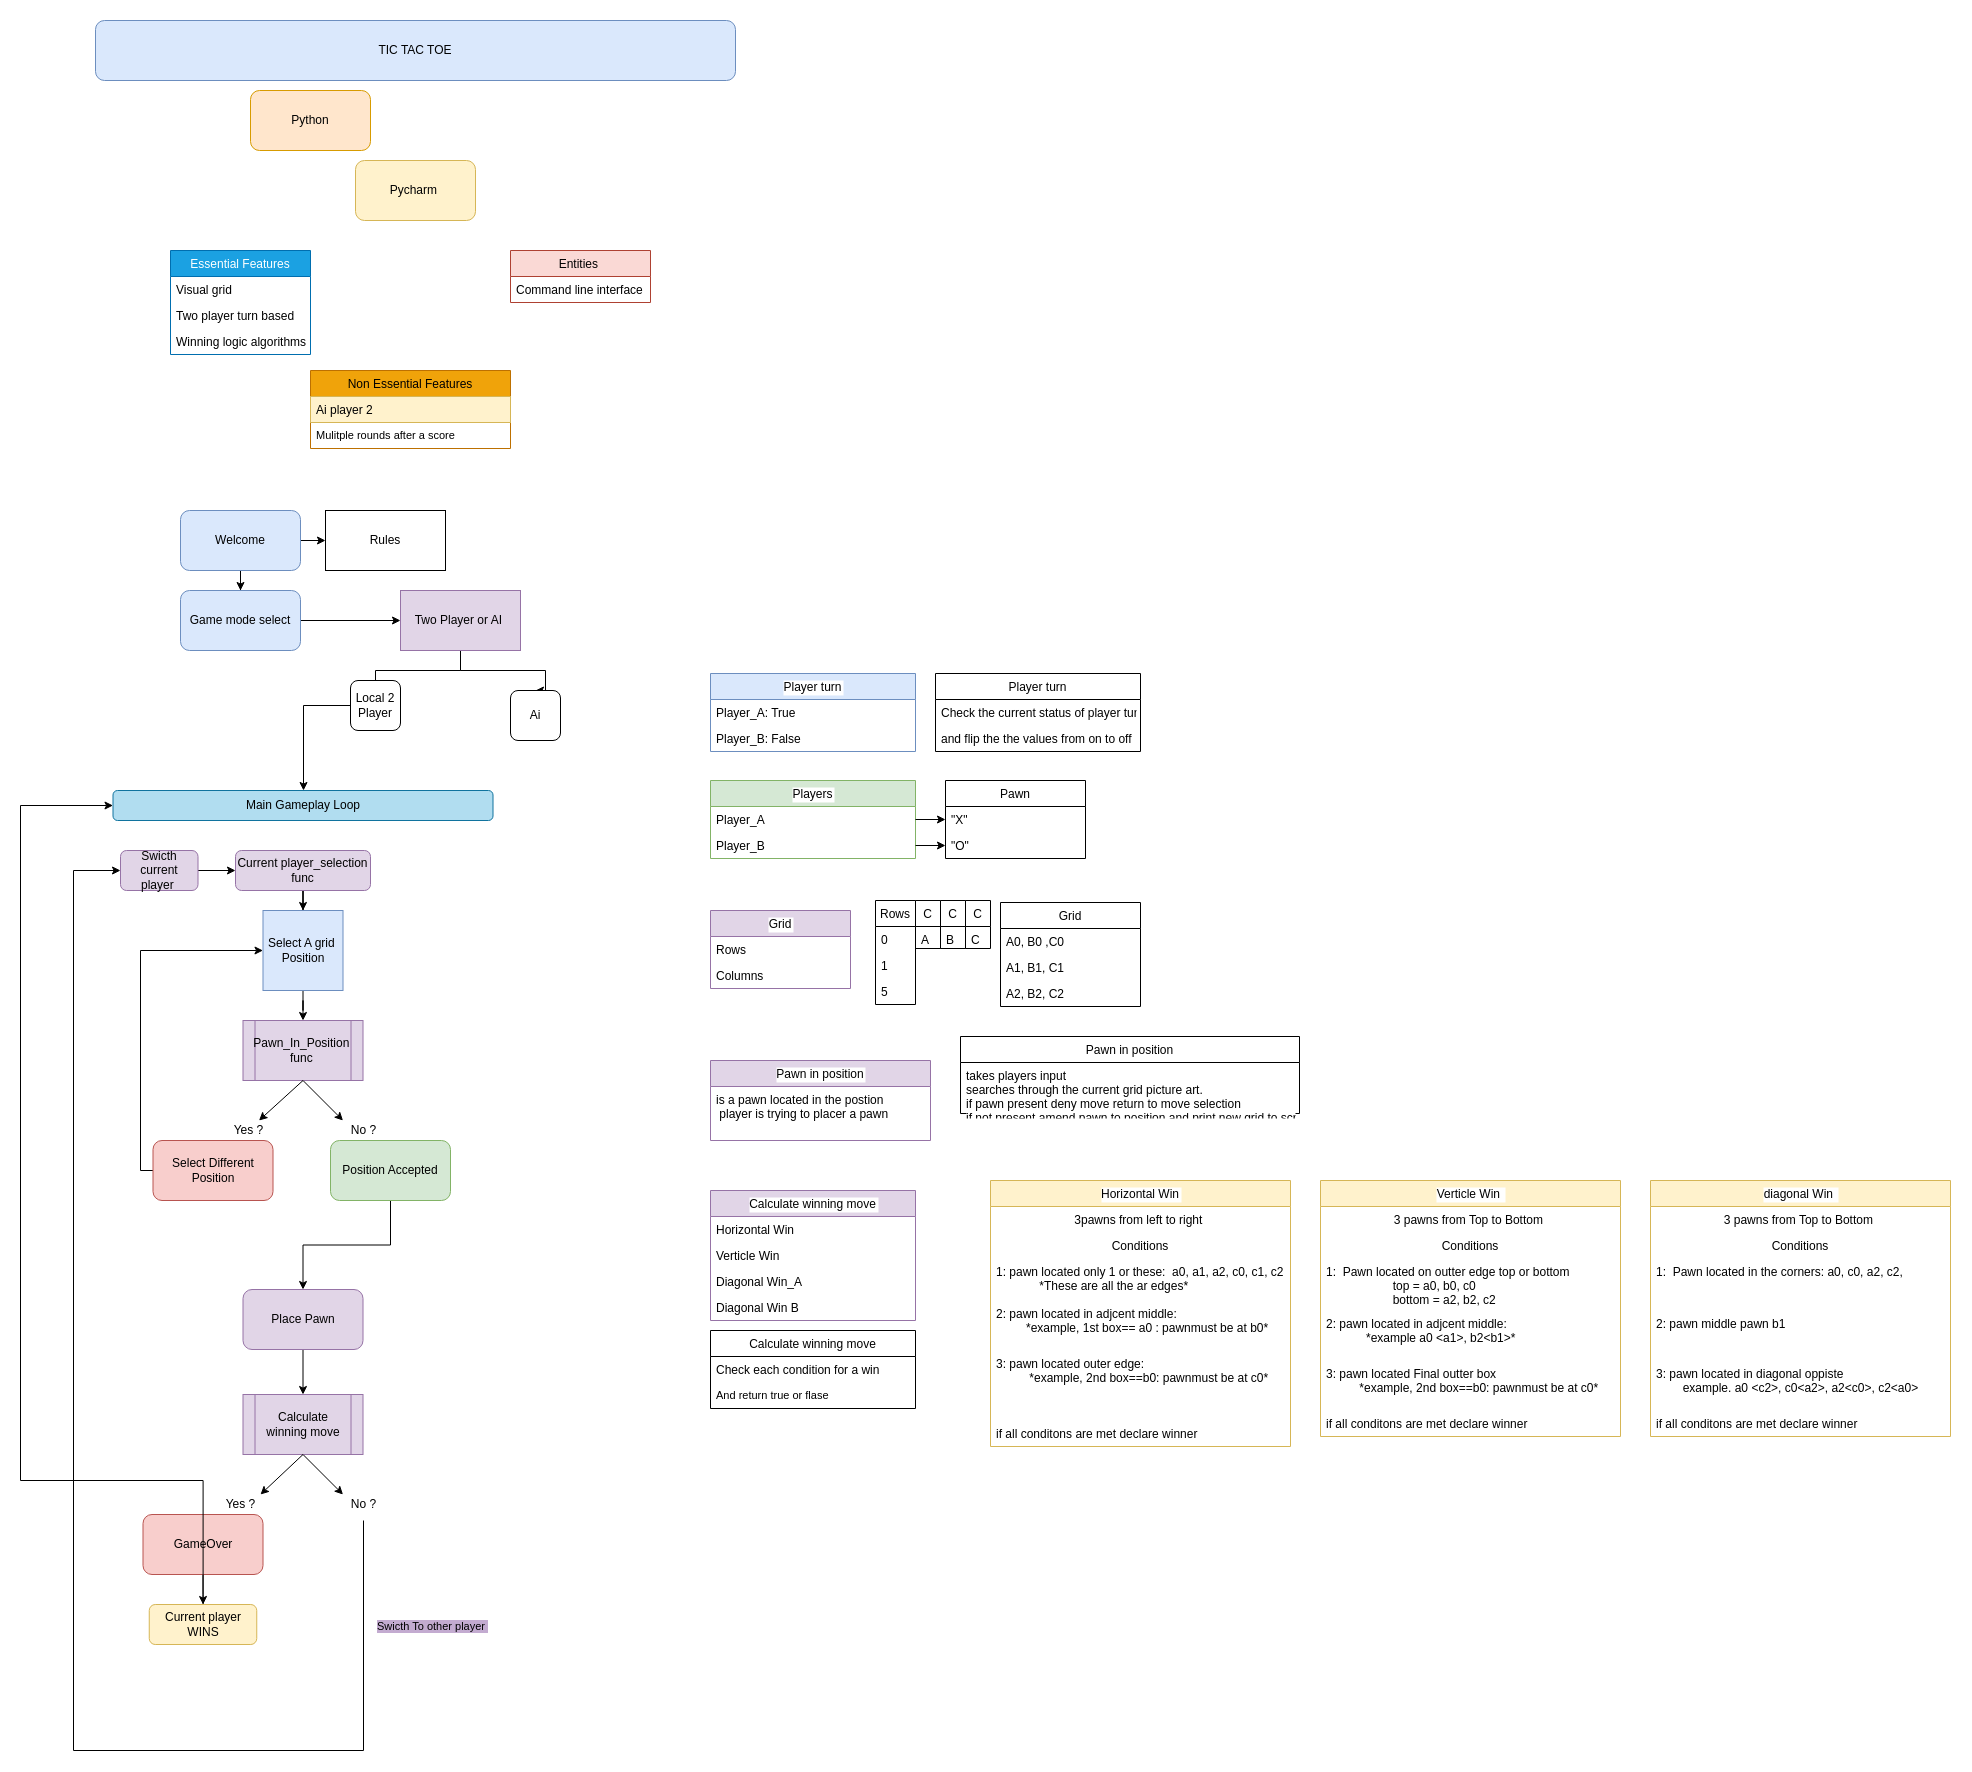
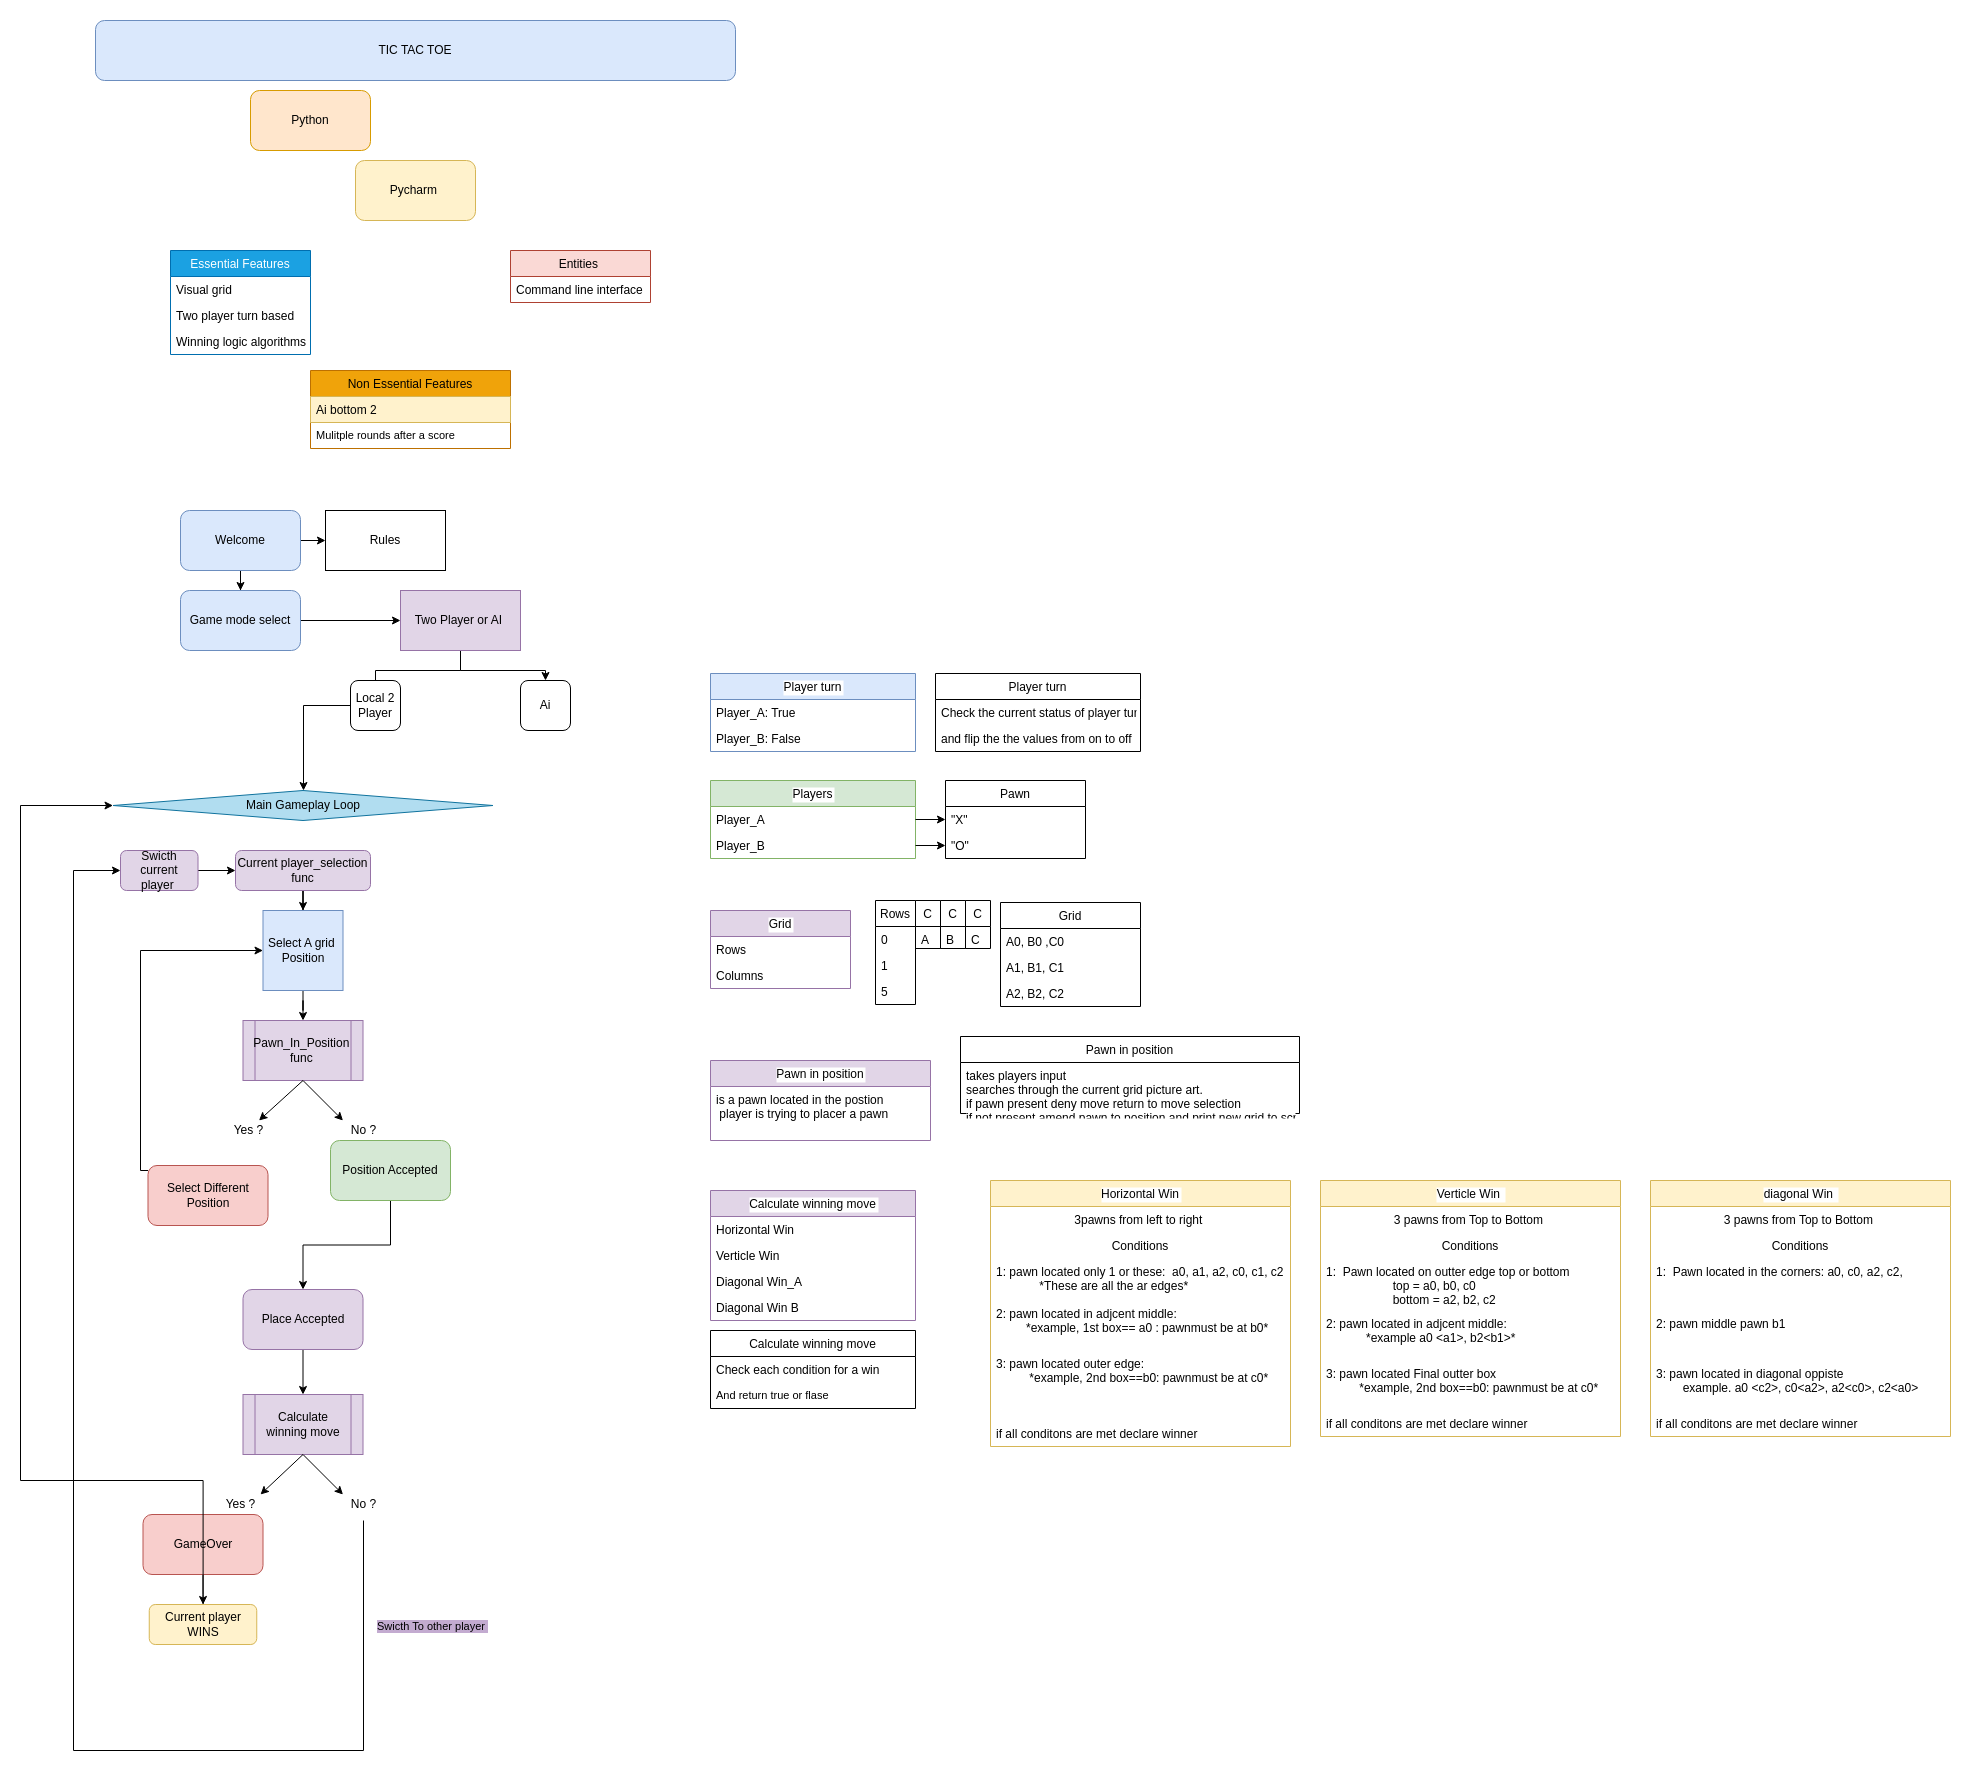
(347, 410) -> (348, 410)
(536, 716) -> (546, 706)
(303, 806) -> (303, 806)
(213, 1171) -> (208, 1196)
(304, 1320) -> (304, 1320)
